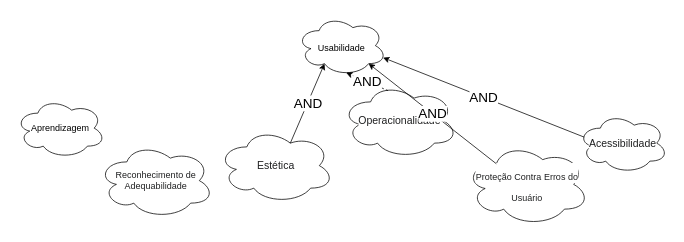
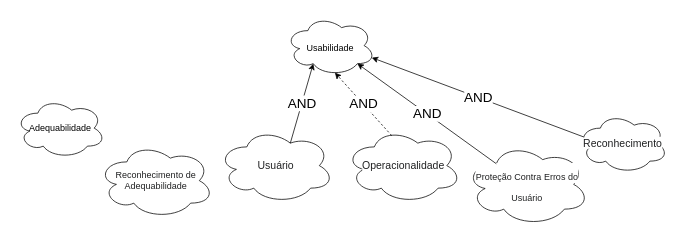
(342, 45) -> (330, 45)
(400, 120) -> (403, 165)
(60, 128) -> (60, 128)
(623, 143) -> (623, 143)
(276, 165) -> (276, 165)
